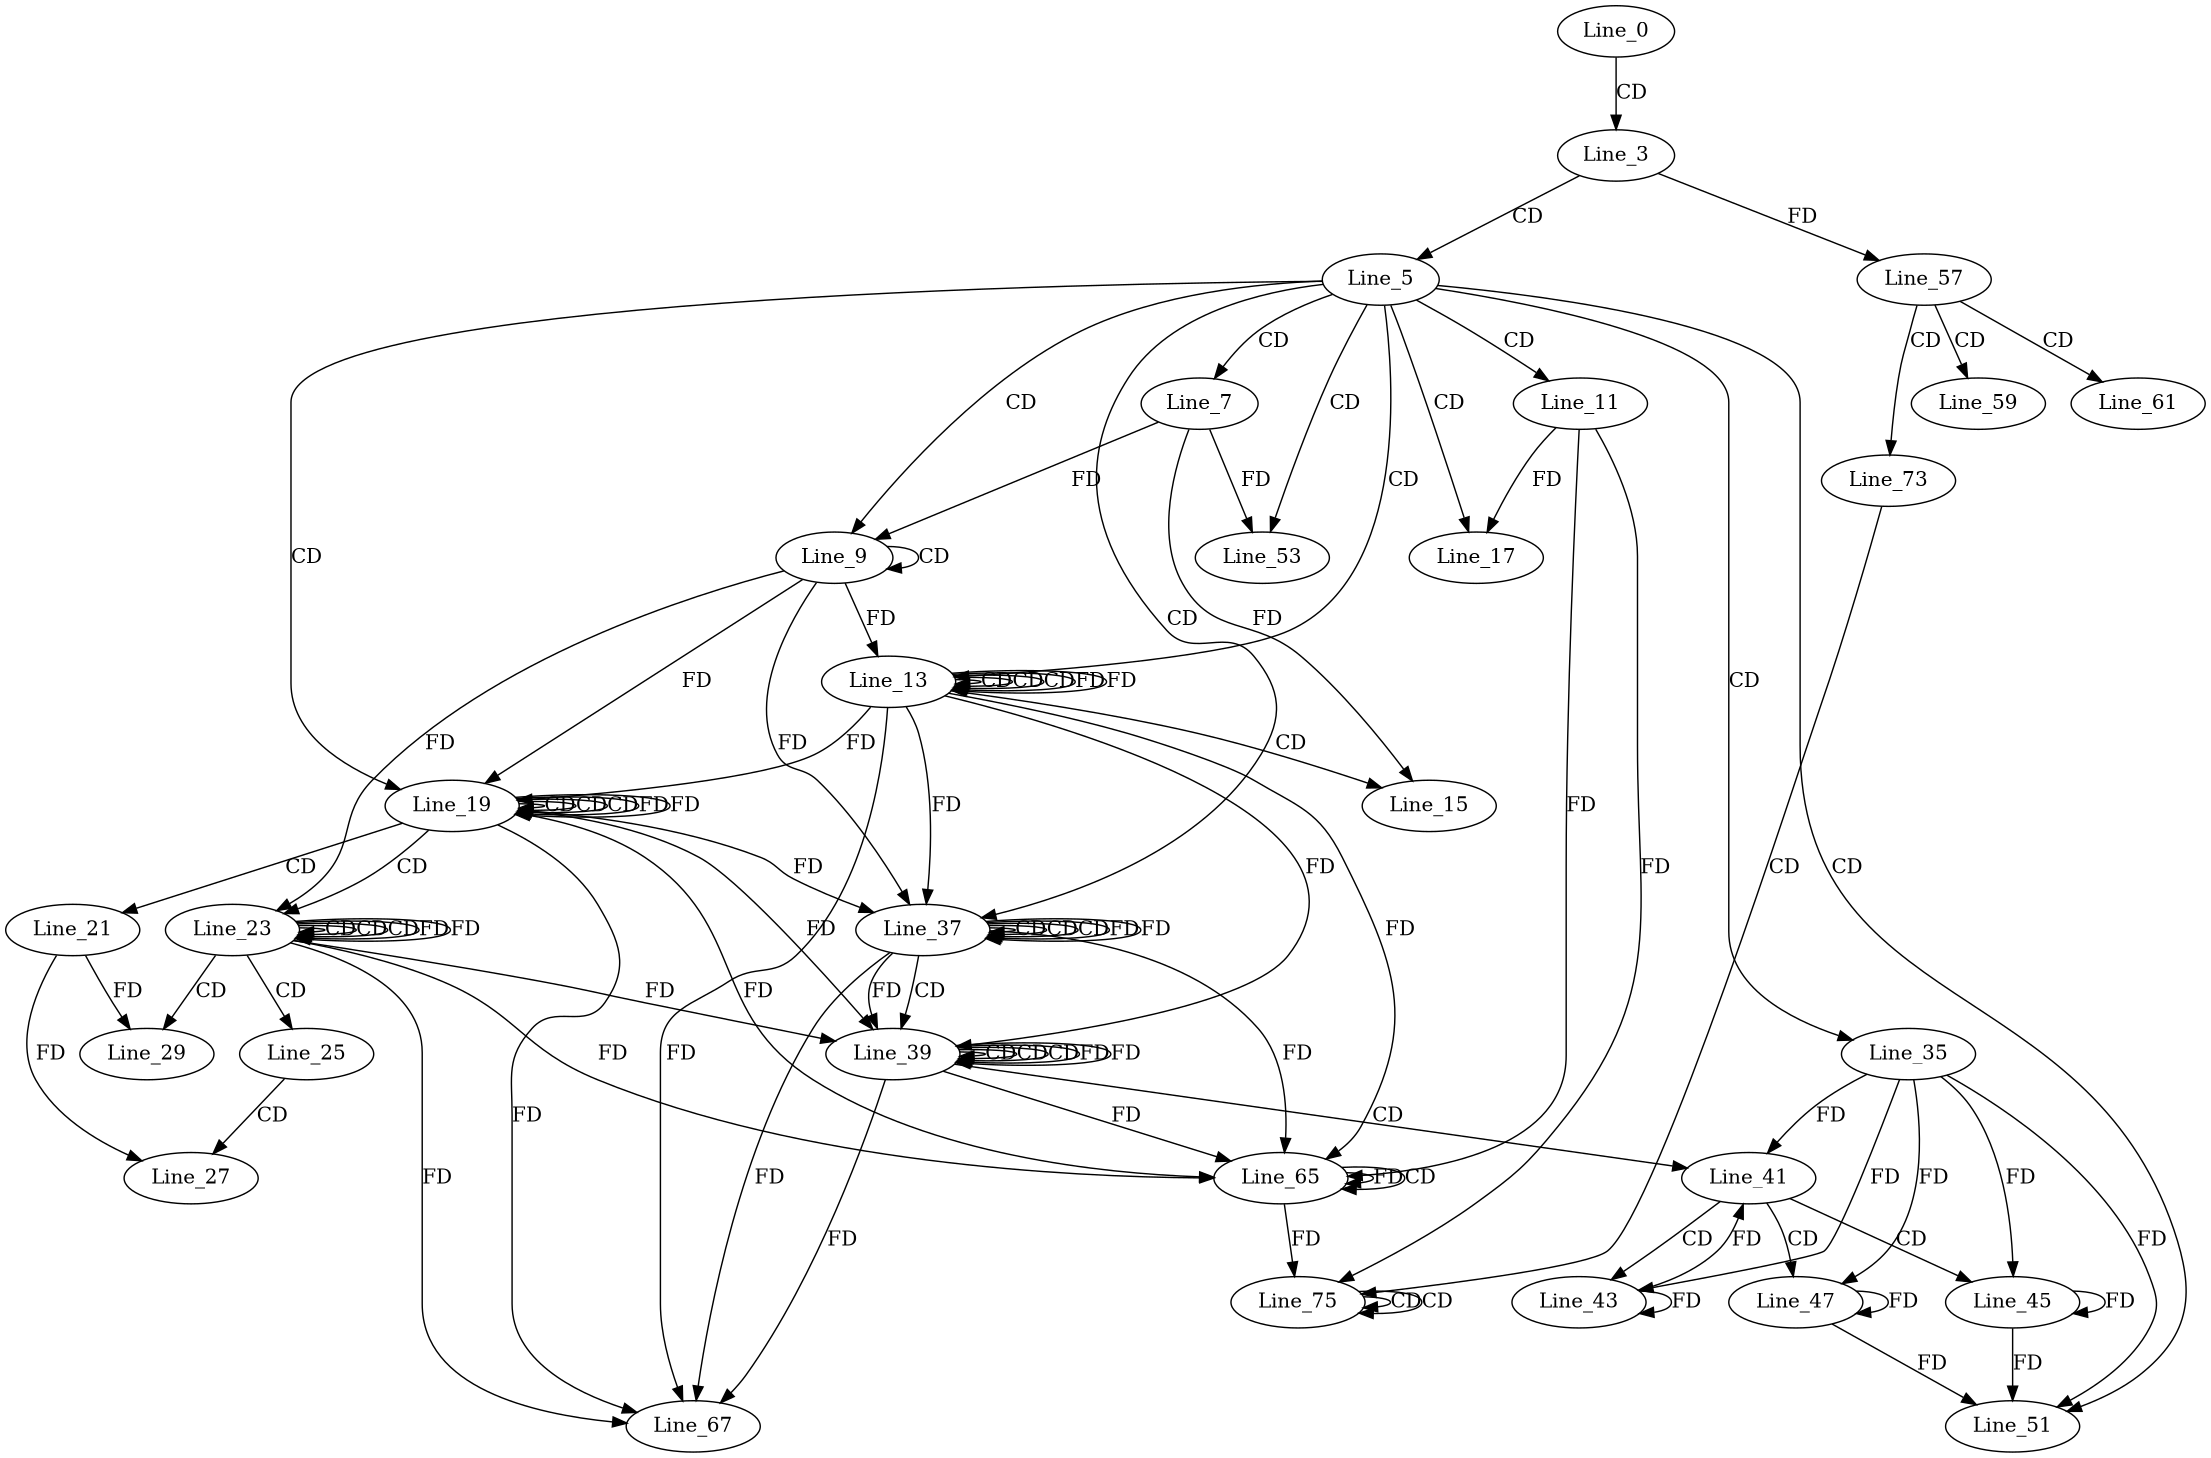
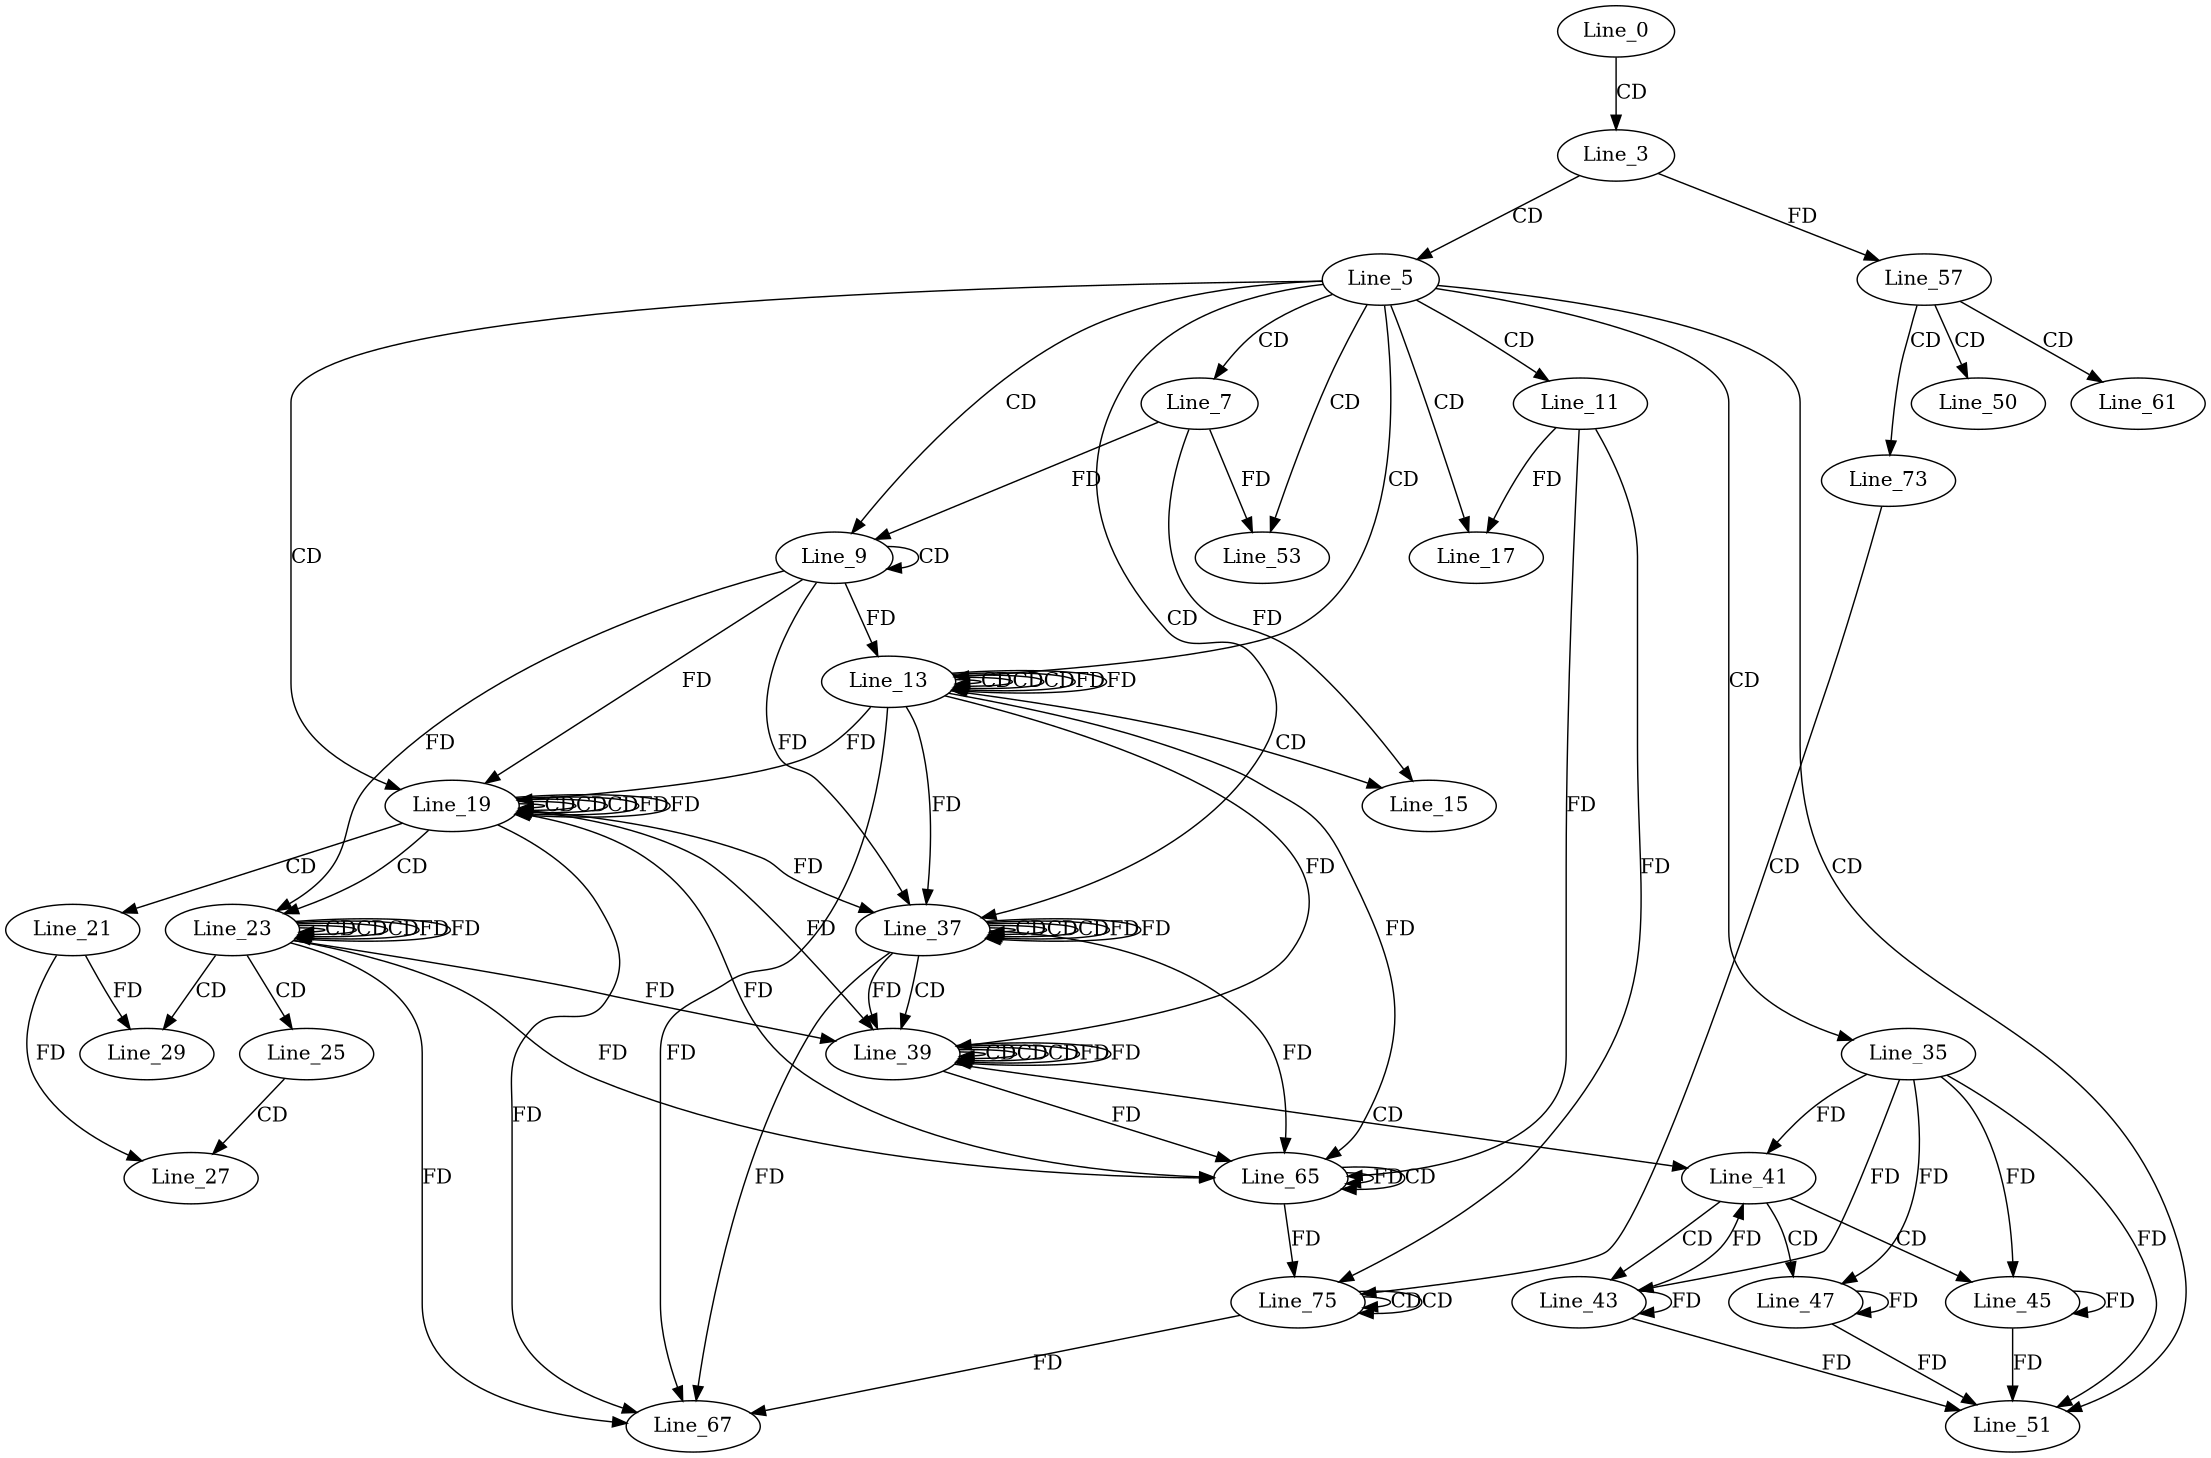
(1978, 404) -> (1978, 404)
(821, 1243) -> (1003, 1363)
none -> (1789, 1362)
